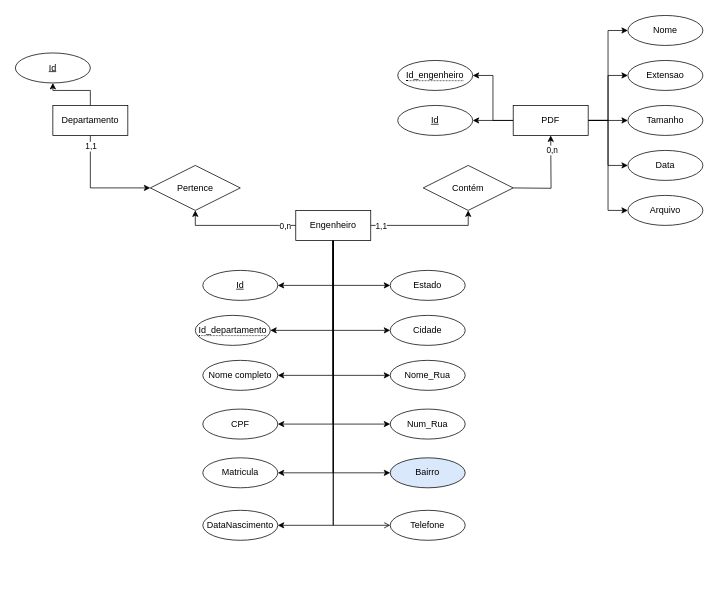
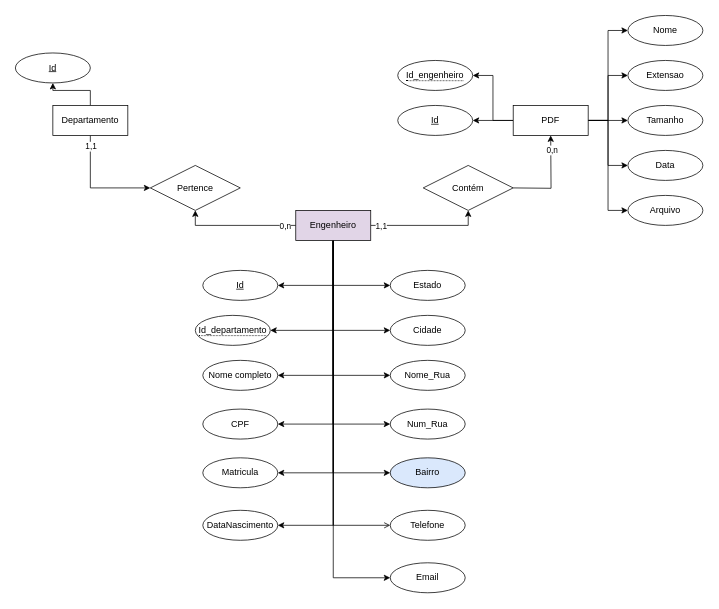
(333, 225) -> (333, 225)
none -> (333, 578)
none -> (428, 578)
